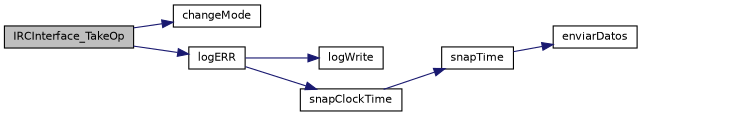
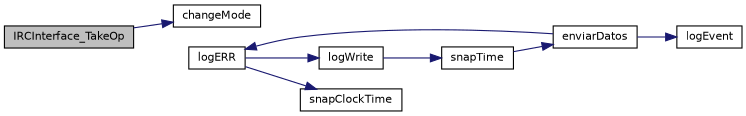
none -> (709, 37)
(156, 49) -> (404, 30)
(409, 81) -> (407, 58)
